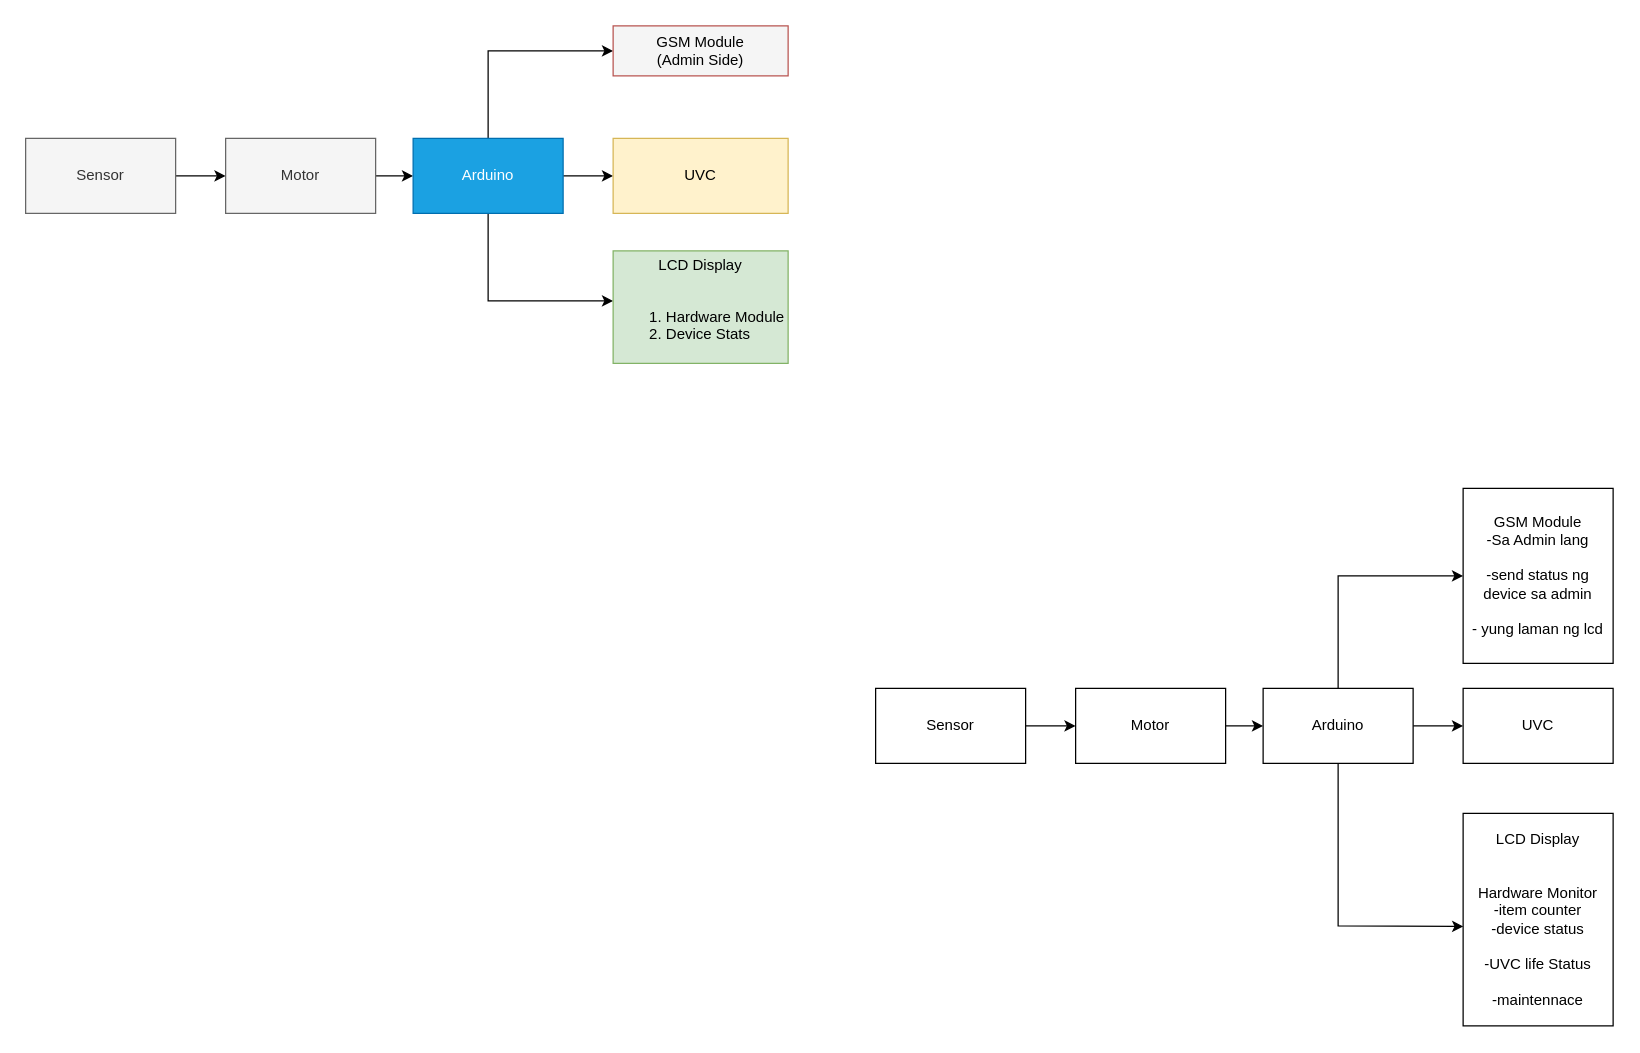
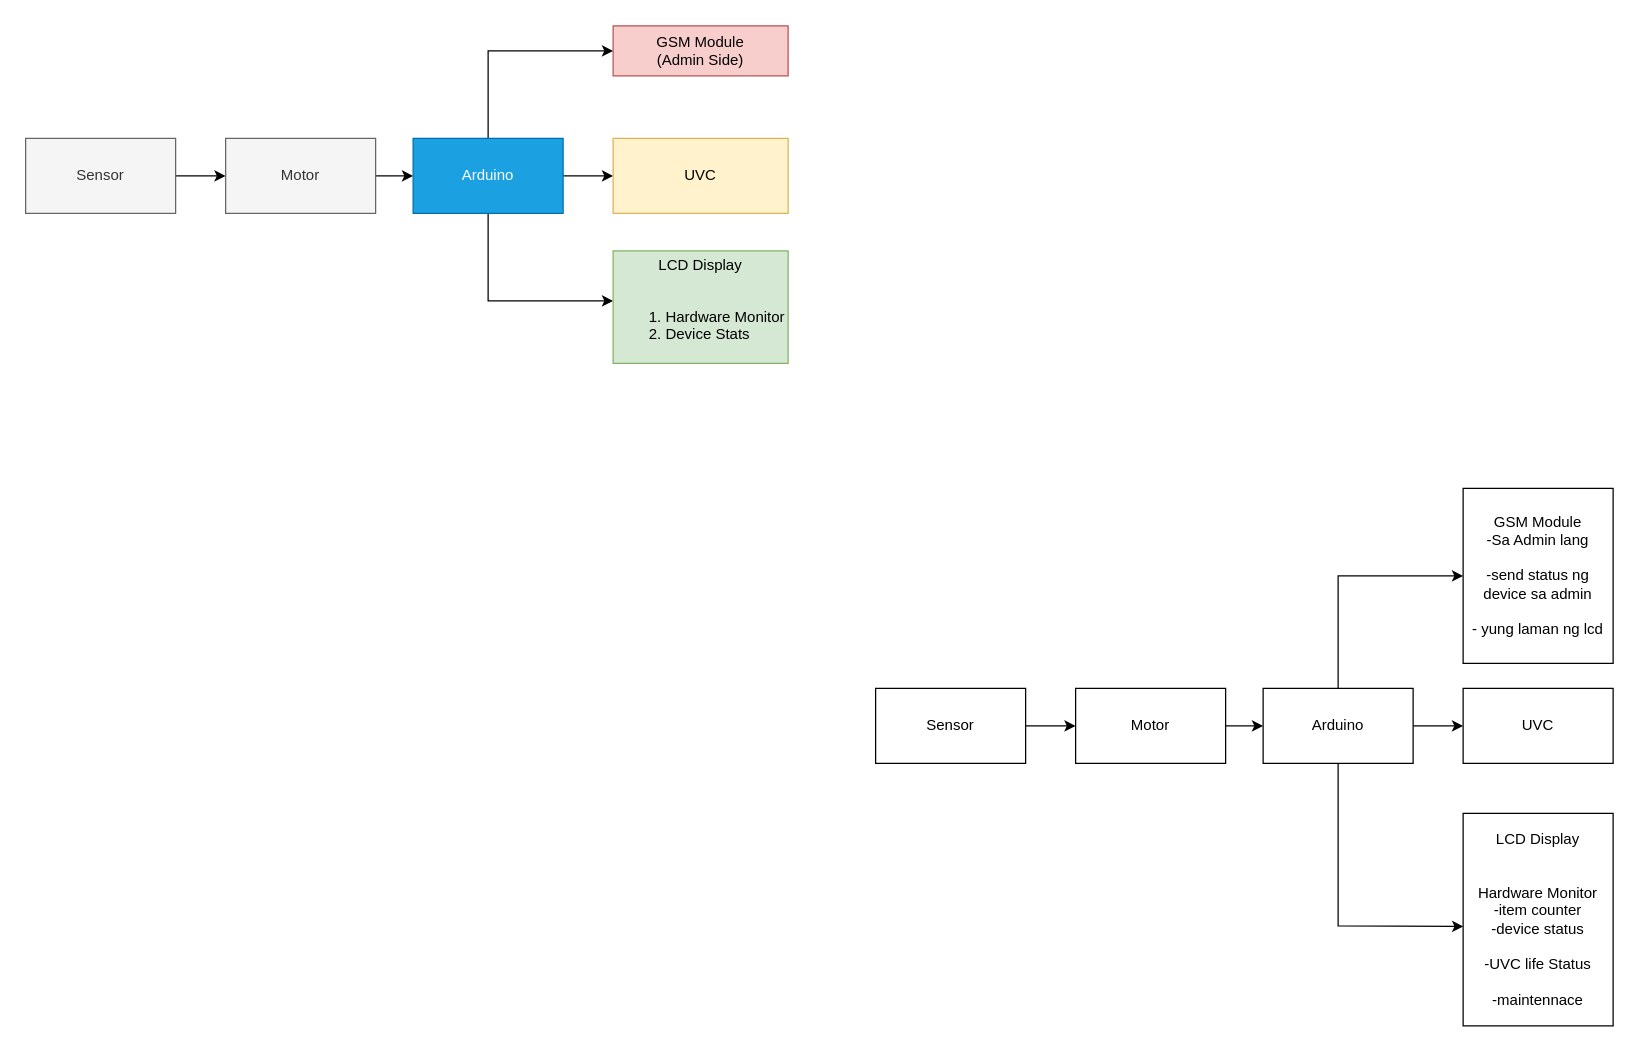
(701, 51) -> (701, 51)
(701, 307) -> (701, 307)
